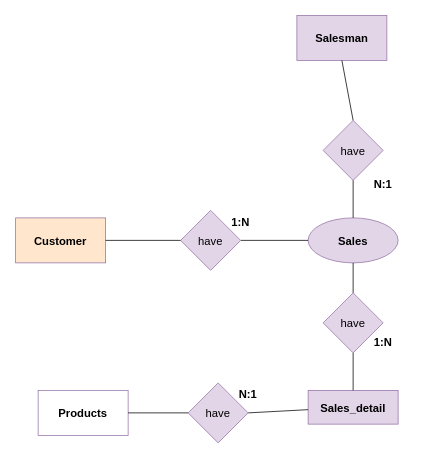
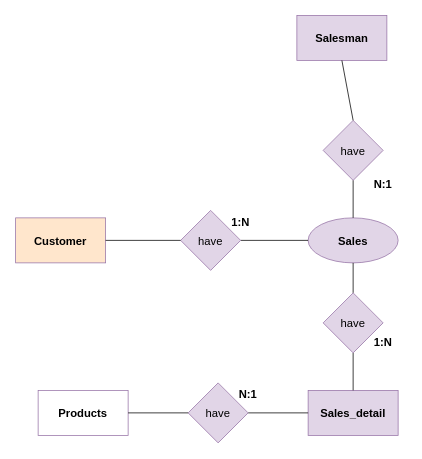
(353, 407) -> (353, 413)
